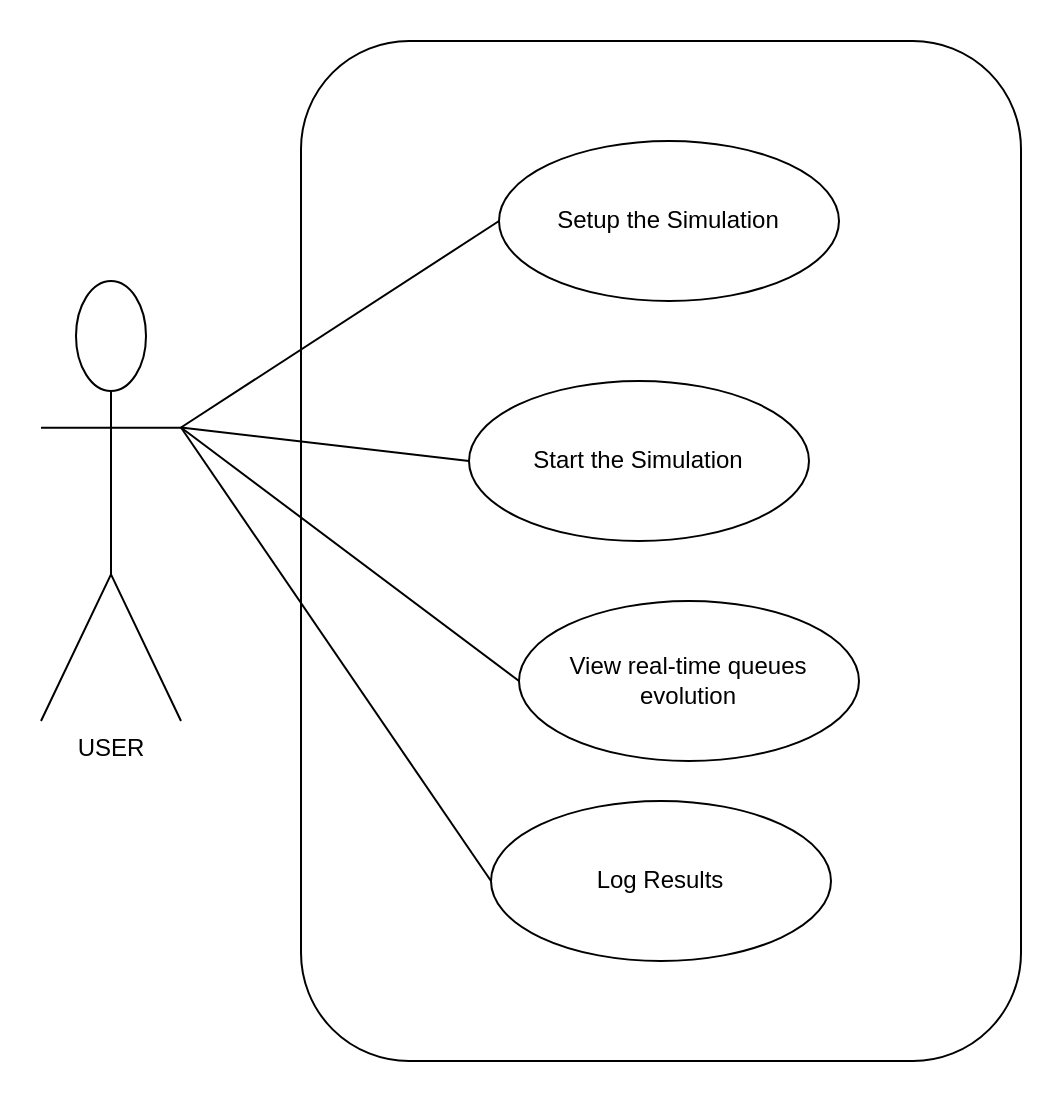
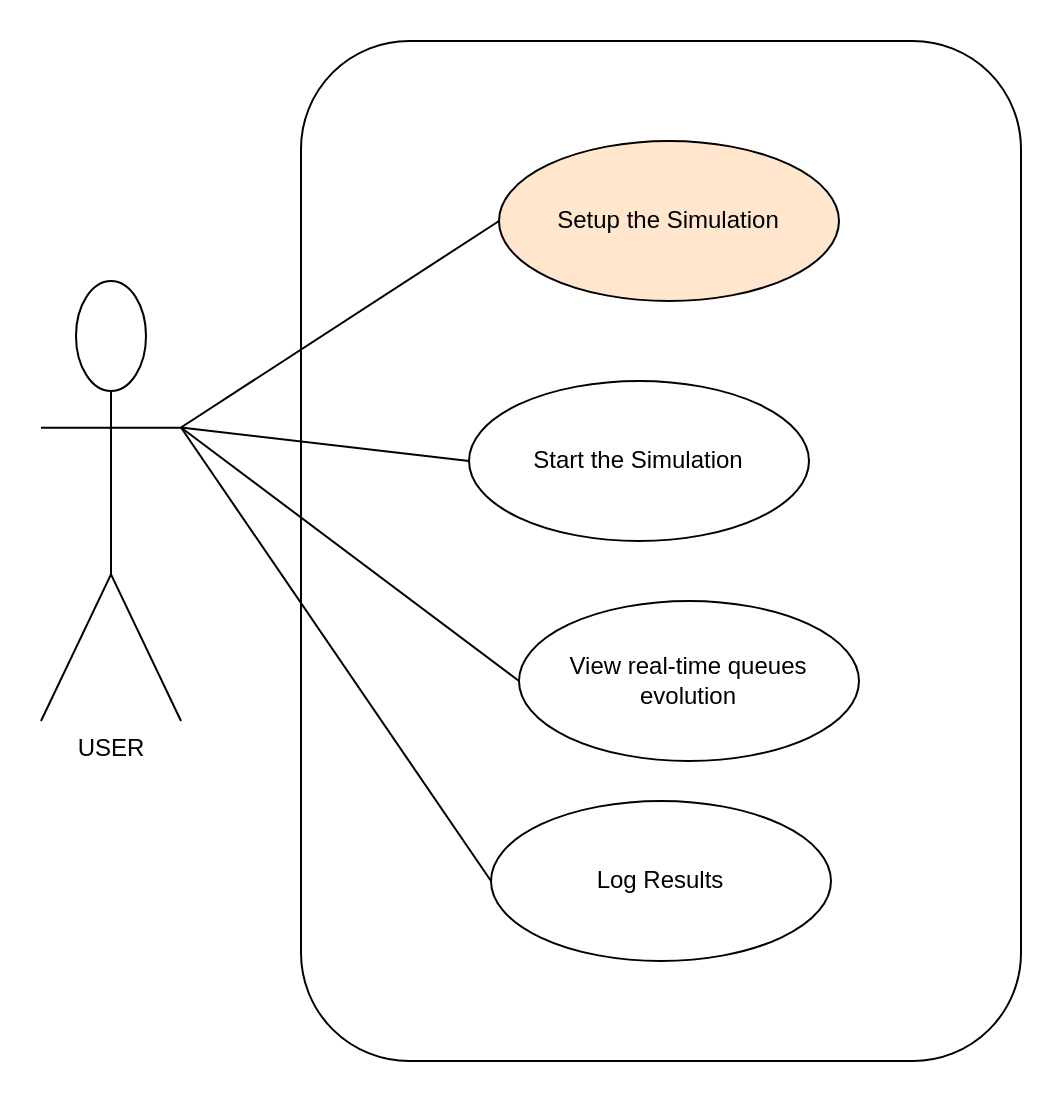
(669, 221) -> (669, 221)
